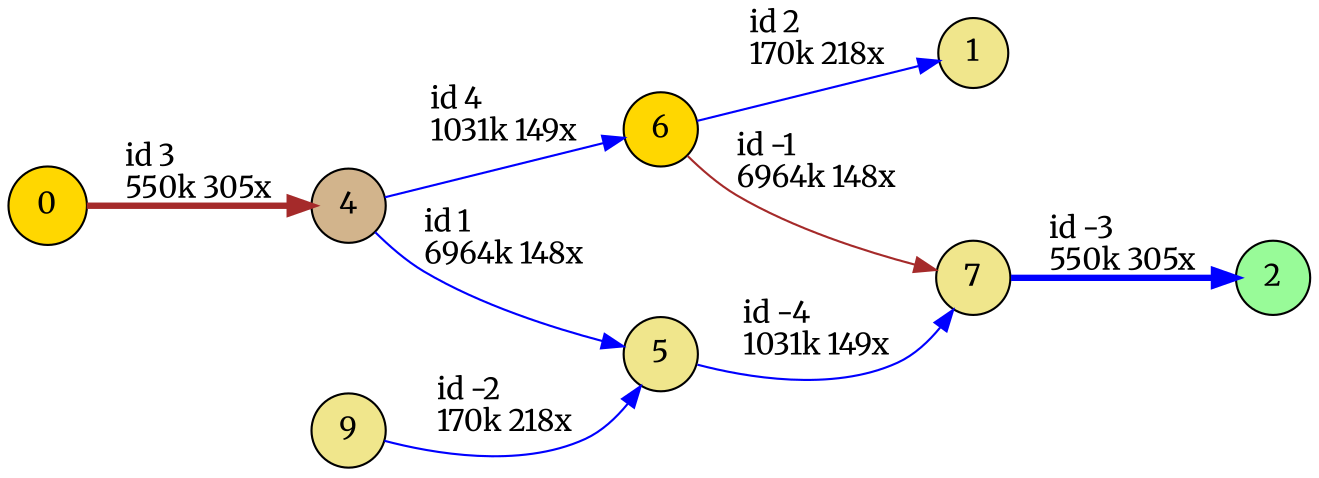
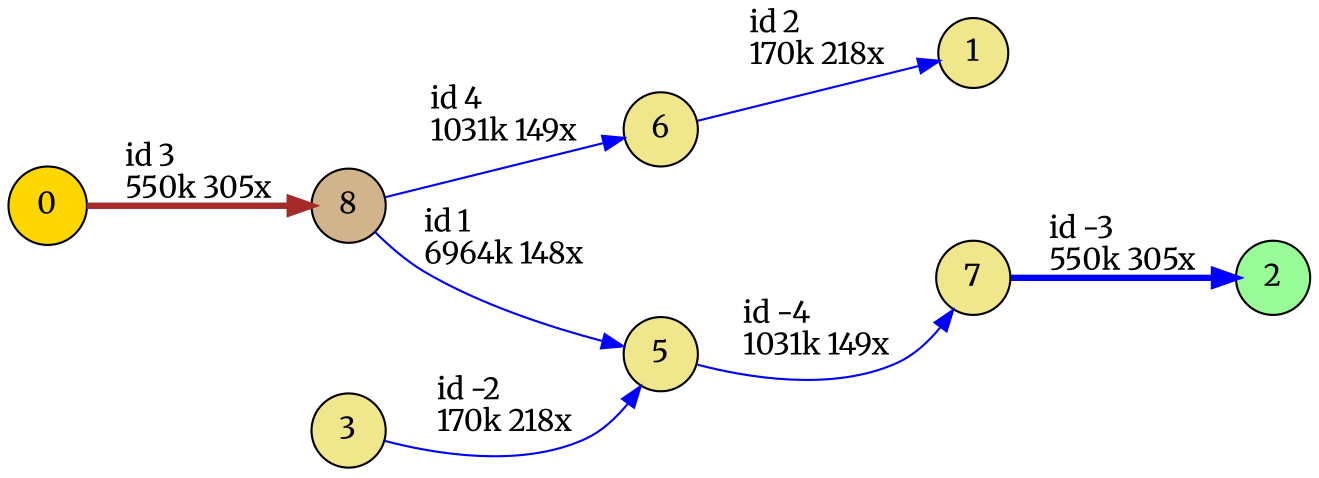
(661, 129) -> (661, 129)
(349, 206) -> (349, 206)
(794, 224) -> none
(349, 431) -> (349, 431)
